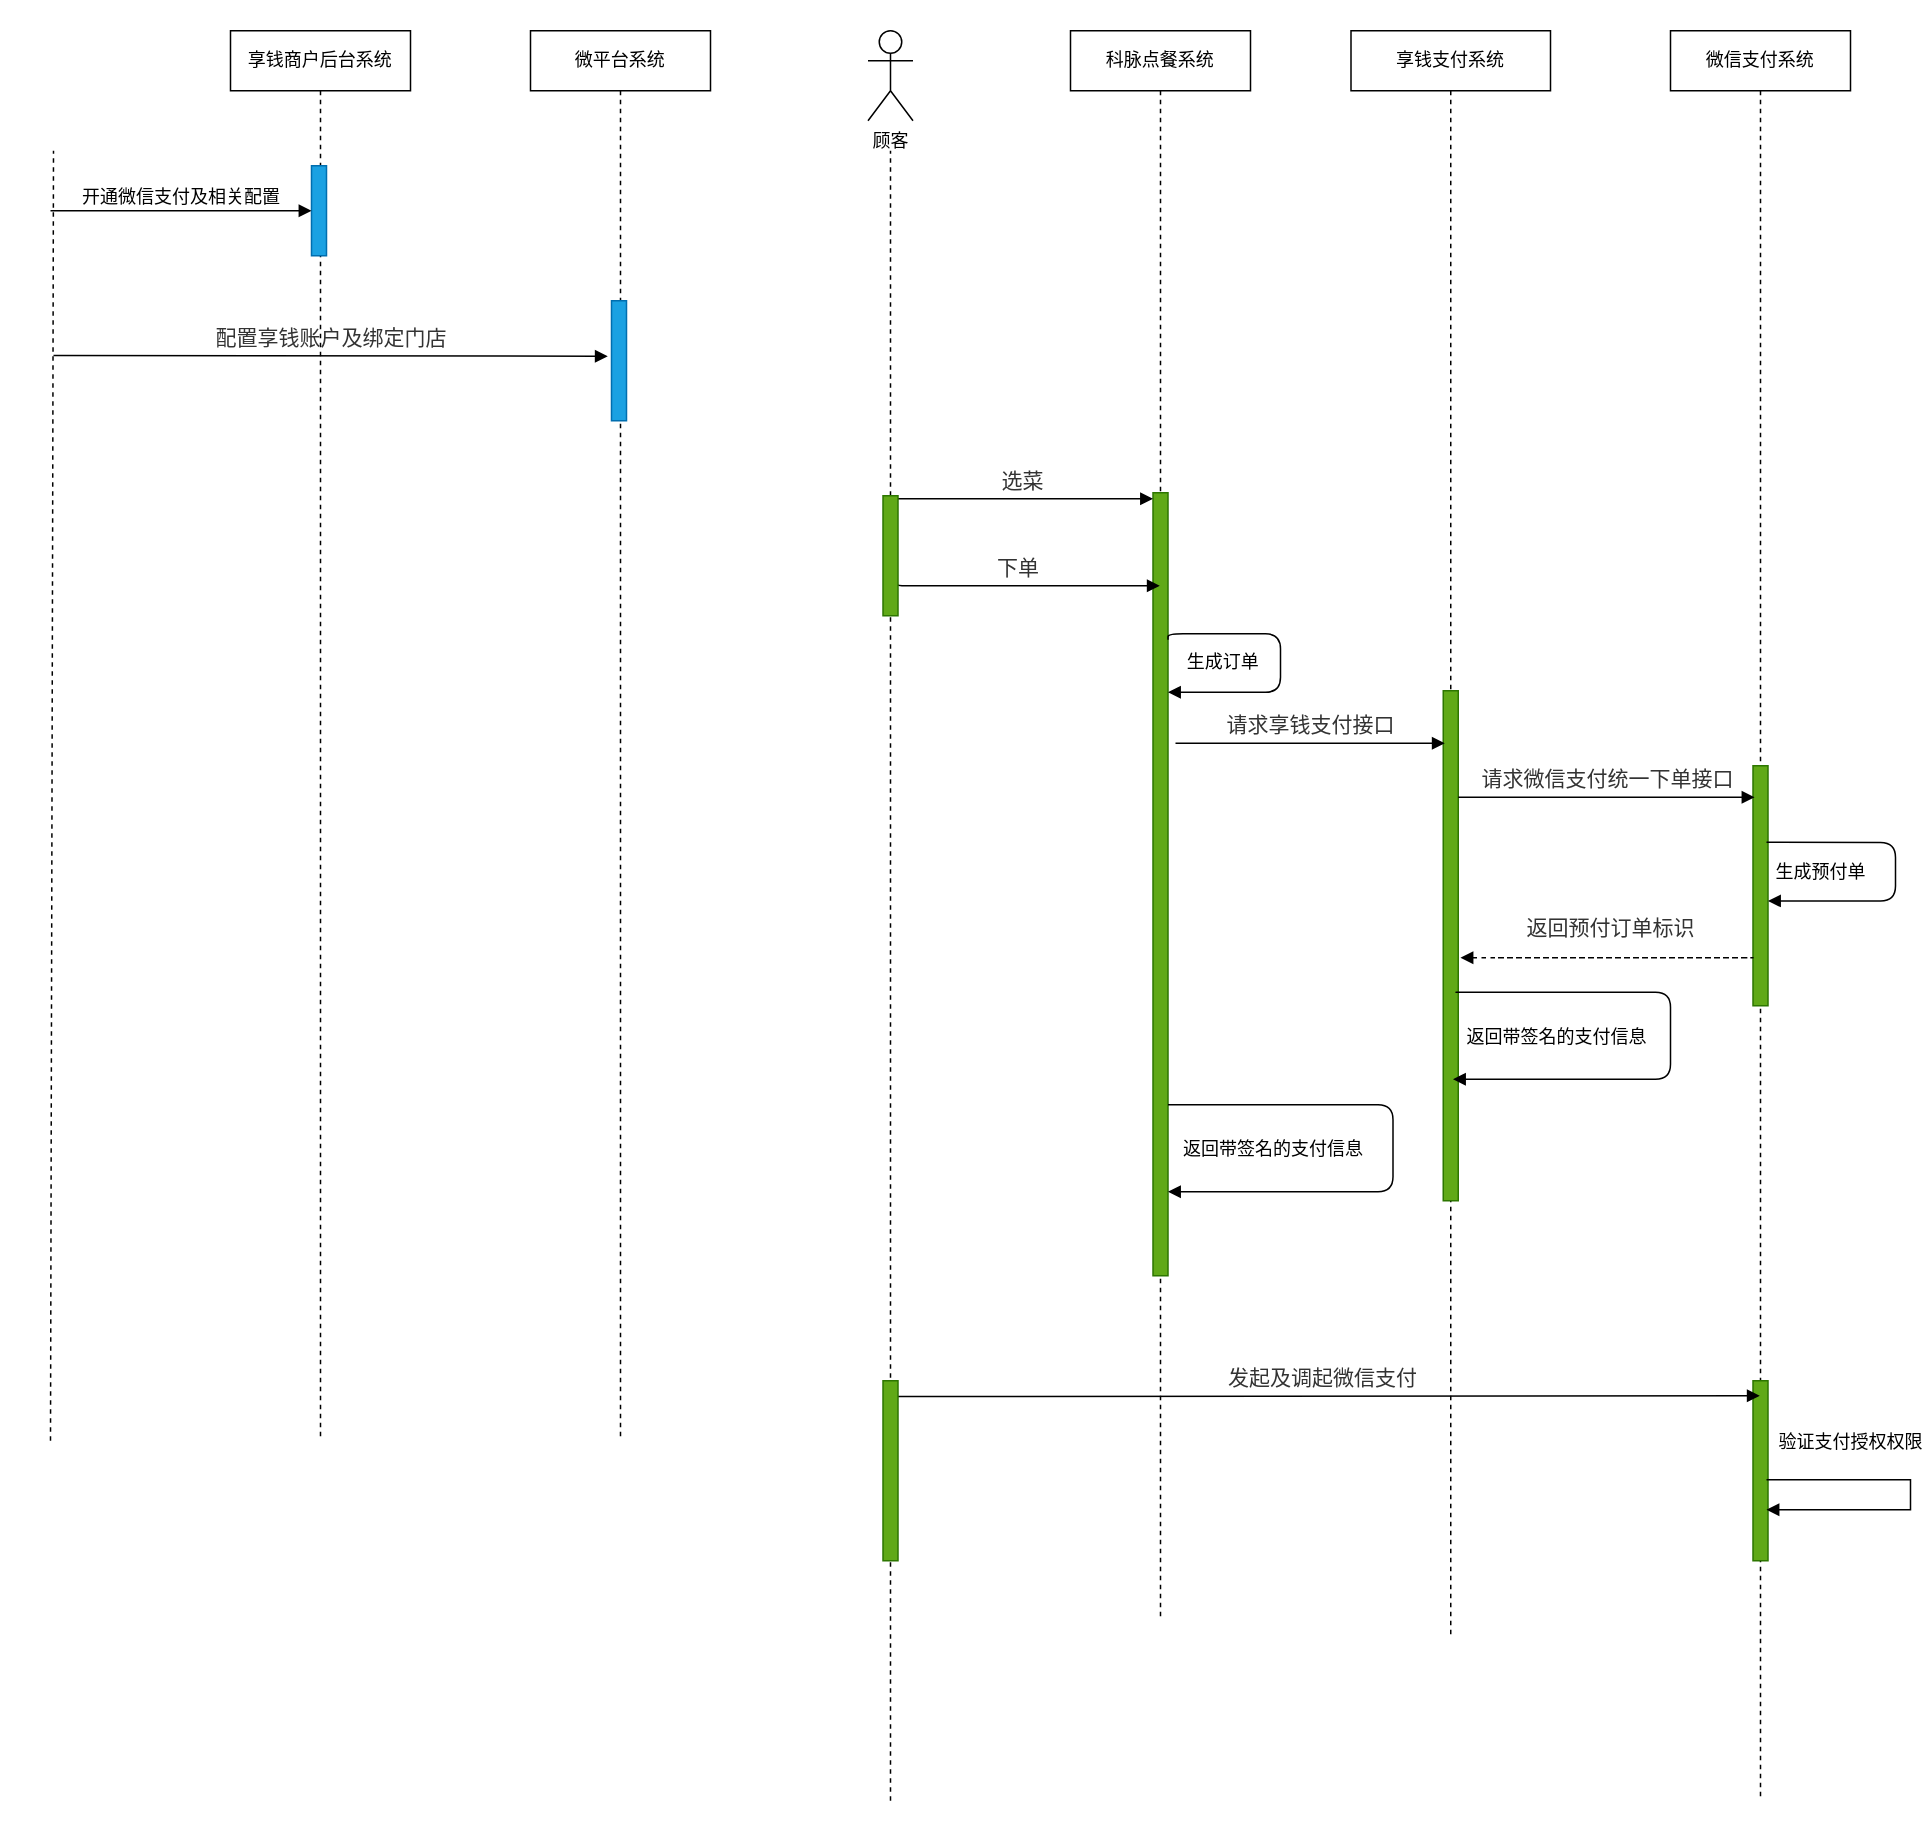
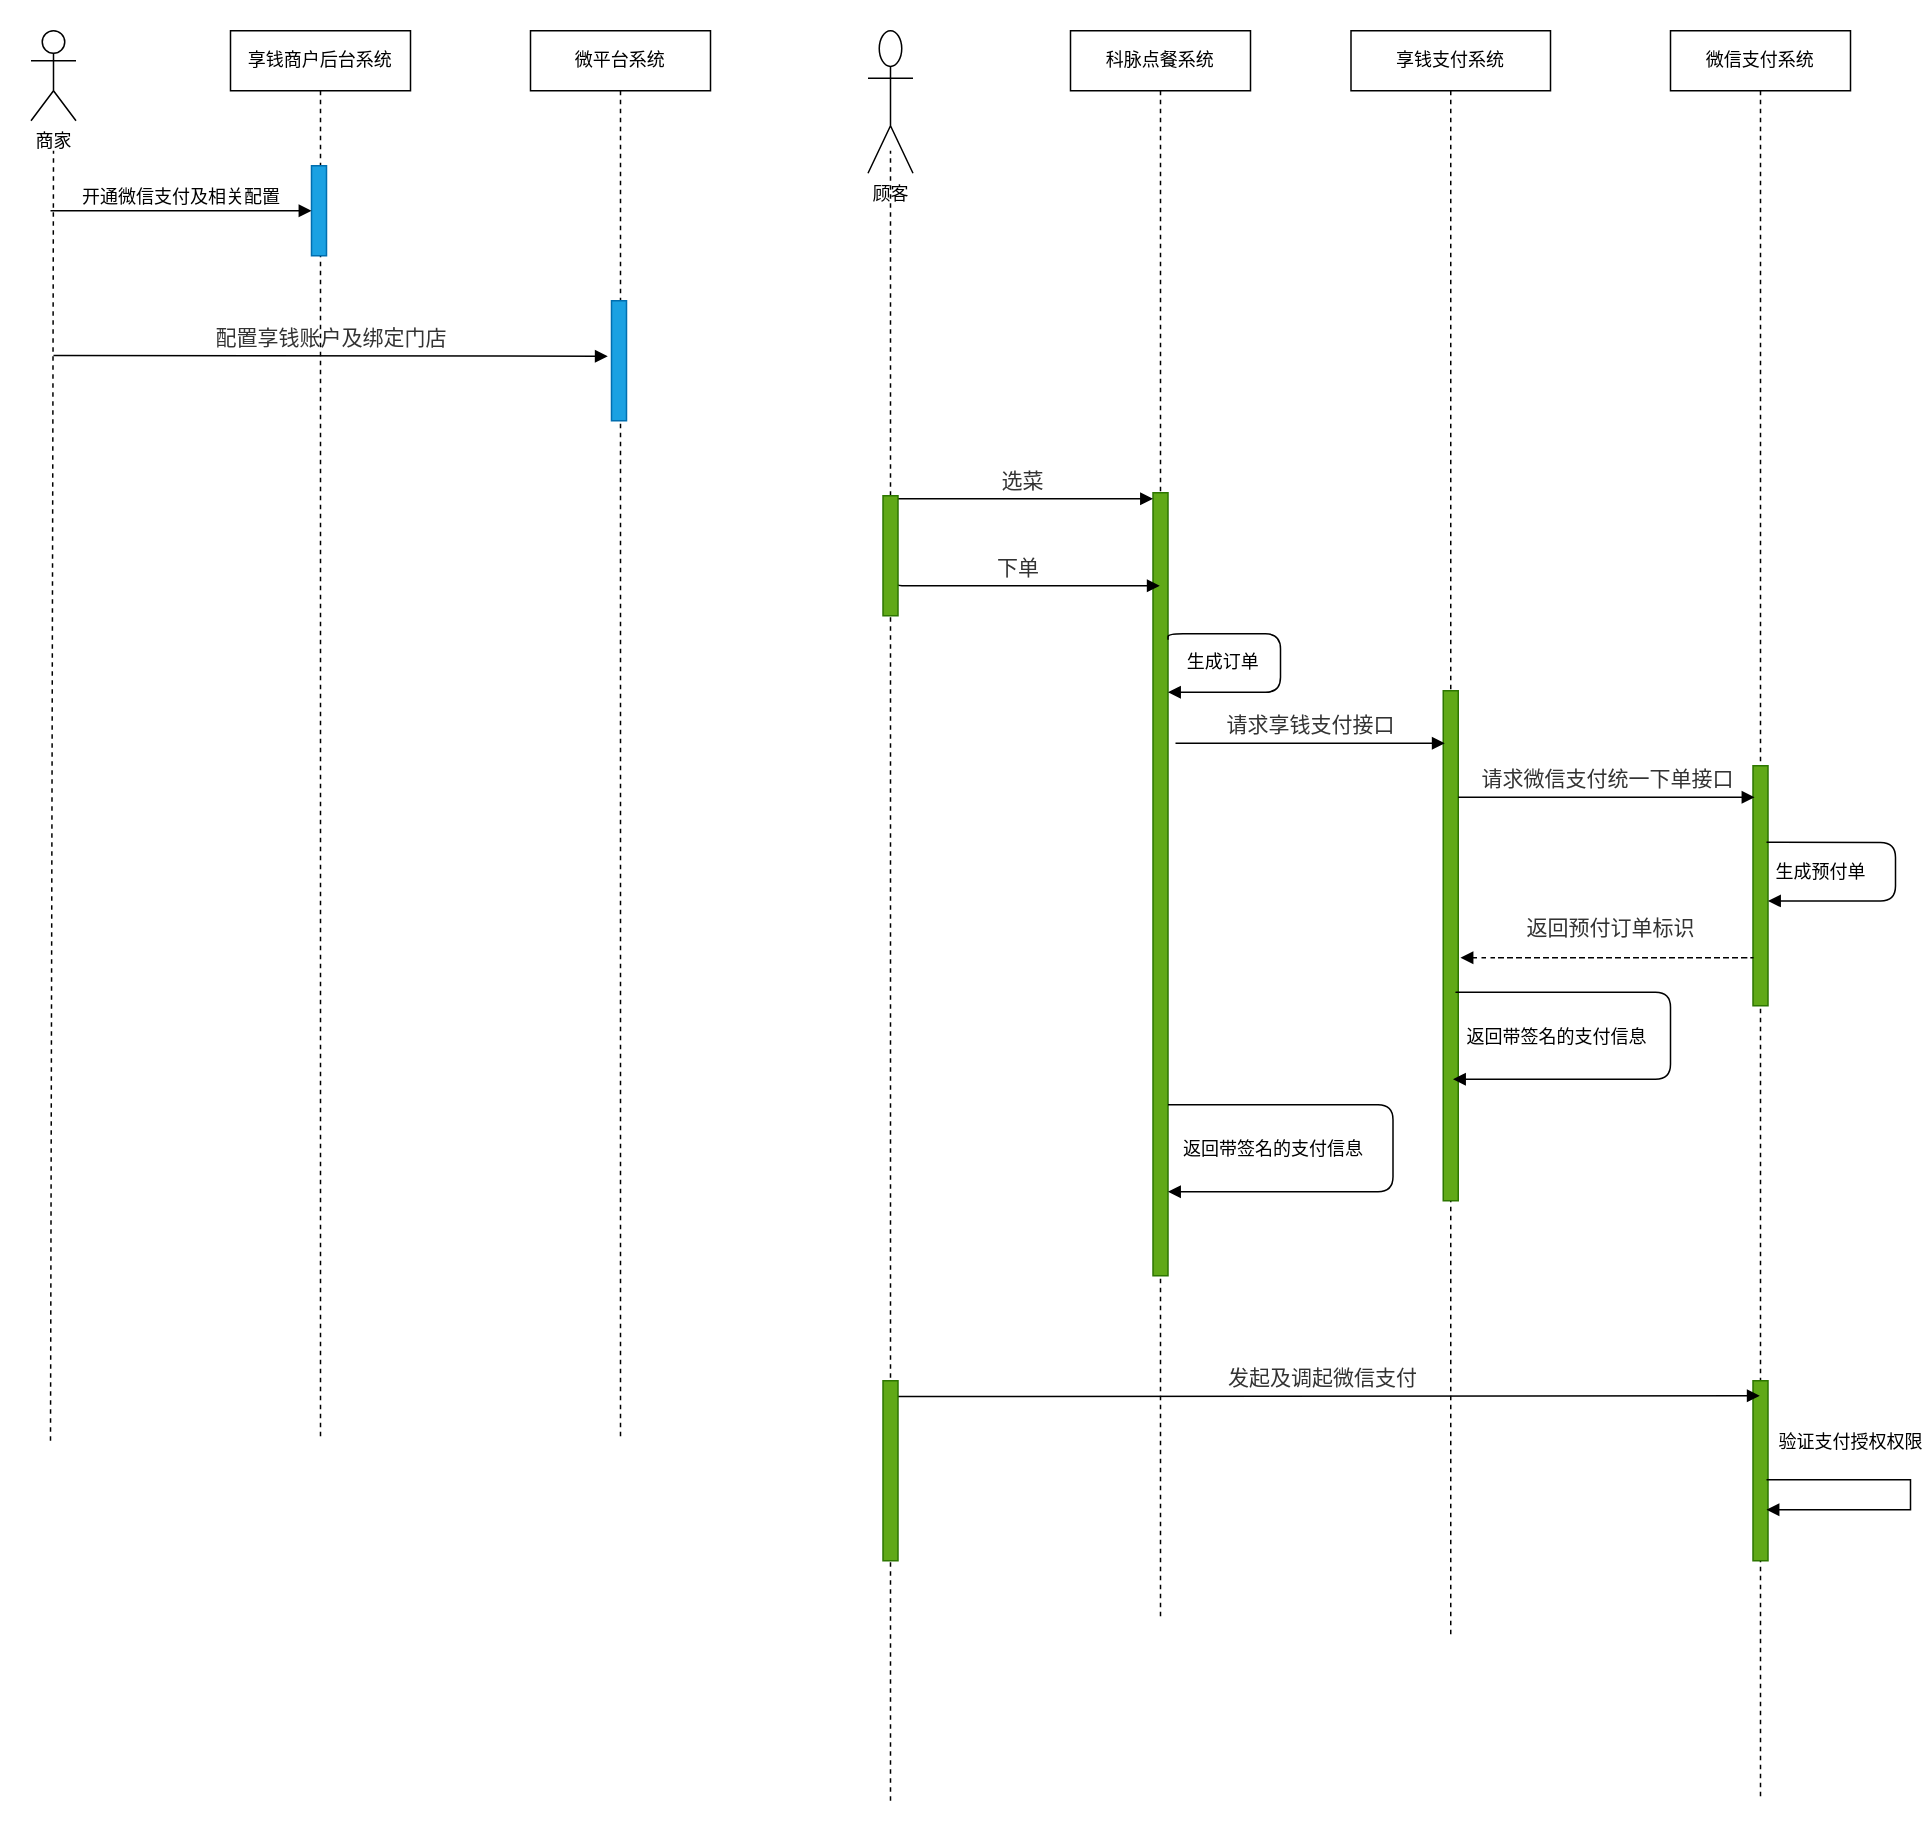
none -> (53, 76)
(890, 76) -> (890, 102)
